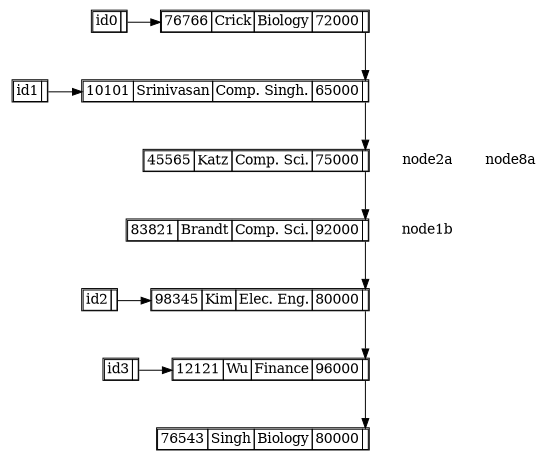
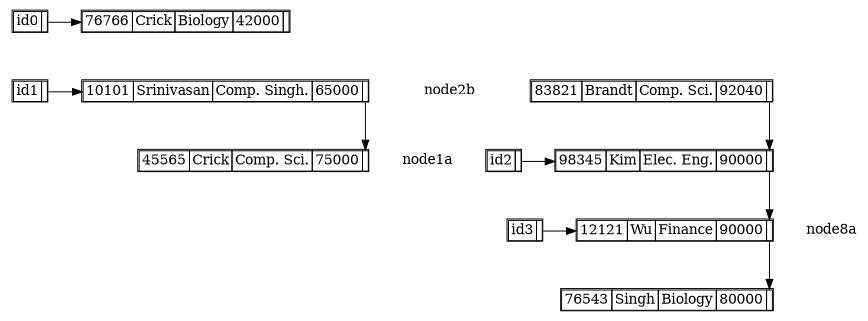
(337, 21) -> (258, 21)
(365, 52) -> none
(213, 160) -> (211, 160)
(427, 160) -> (427, 160)
(365, 191) -> none
(337, 230) -> (741, 91)
(427, 230) -> (449, 91)
(337, 300) -> (741, 160)
(337, 369) -> (741, 230)
